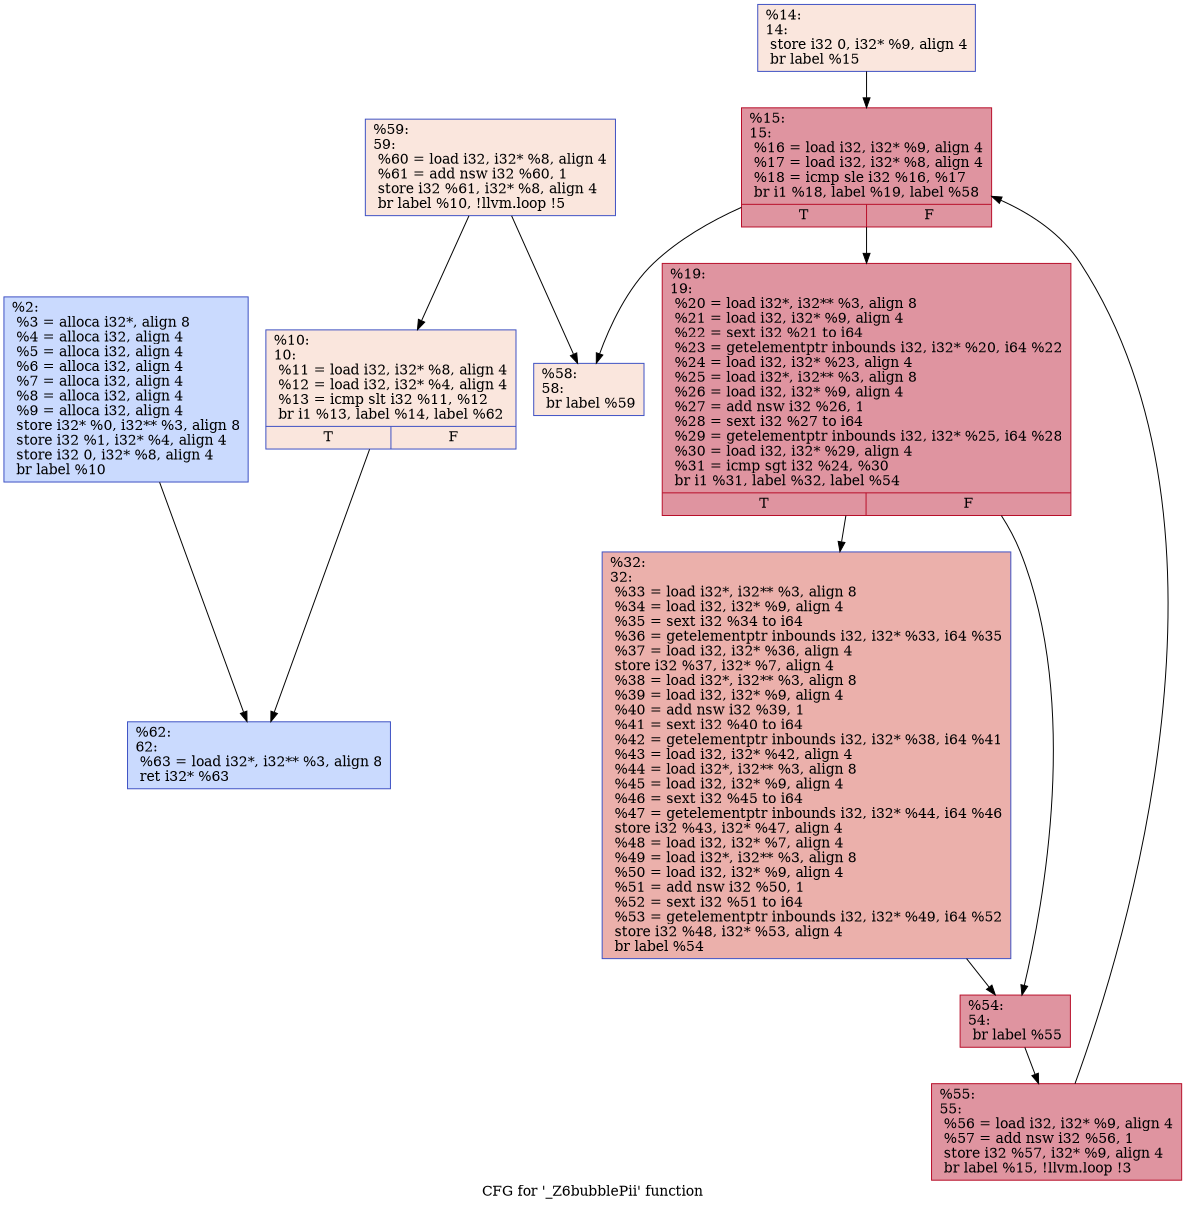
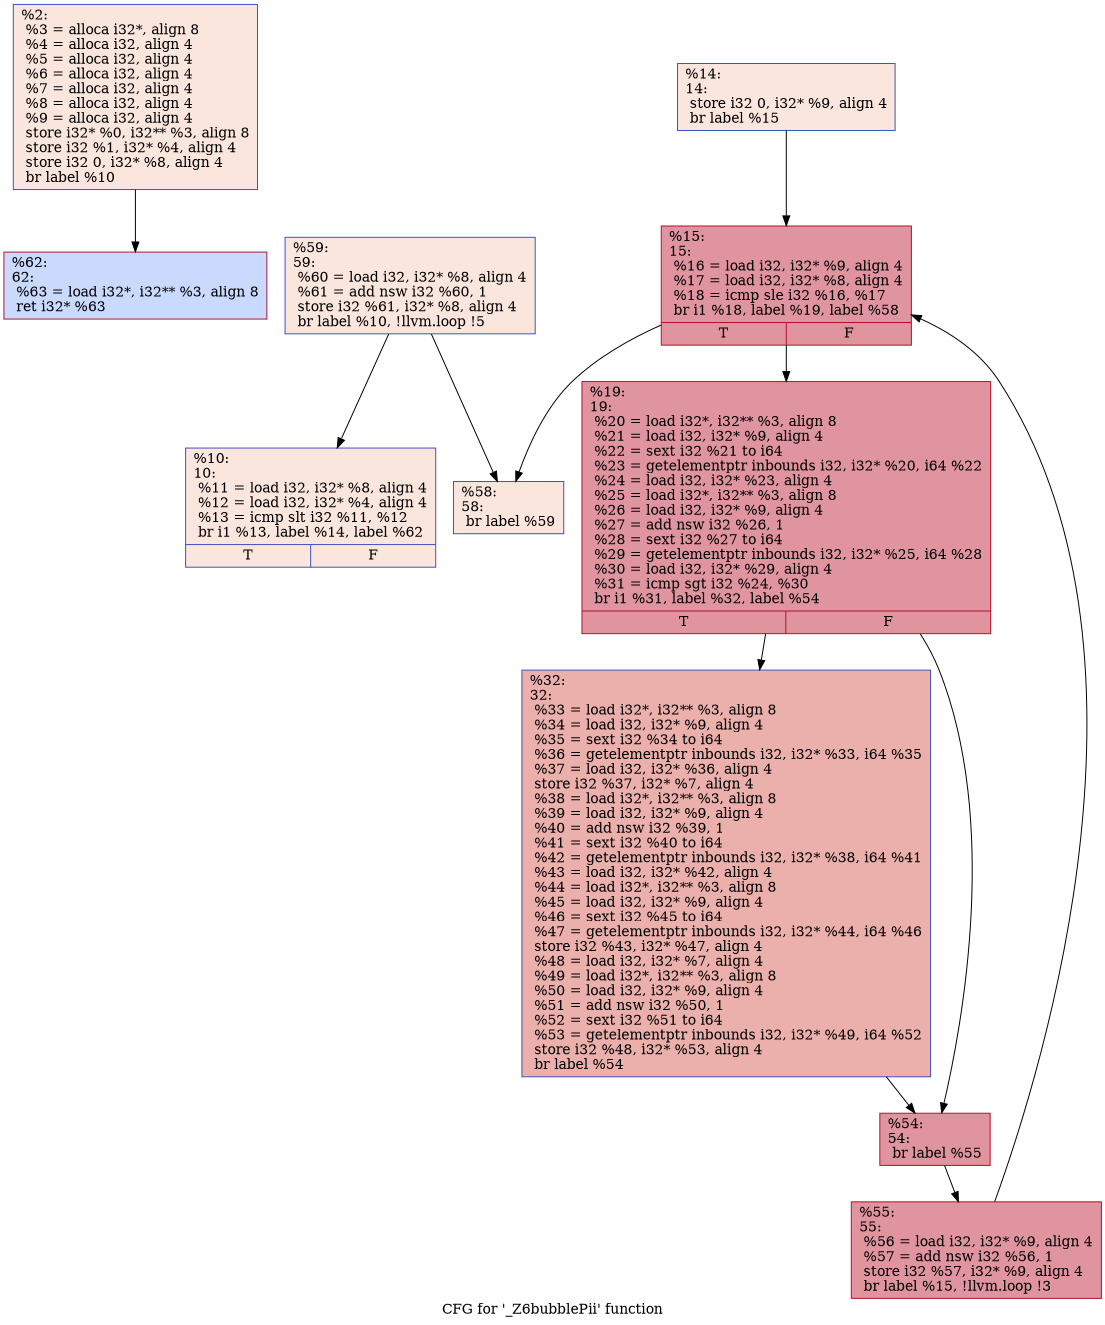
(126, 389) -> (135, 97)
(322, 581) -> none
(259, 755) -> (135, 286)
